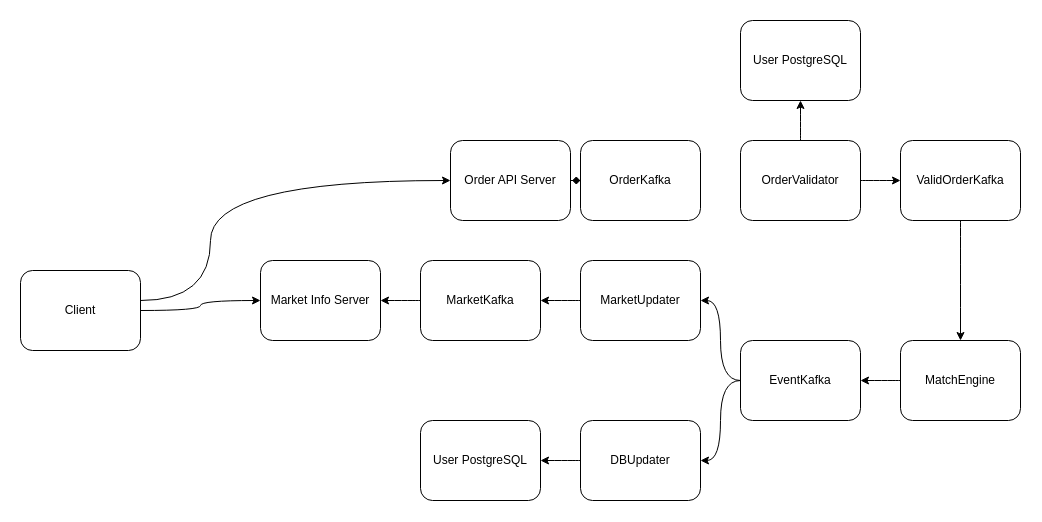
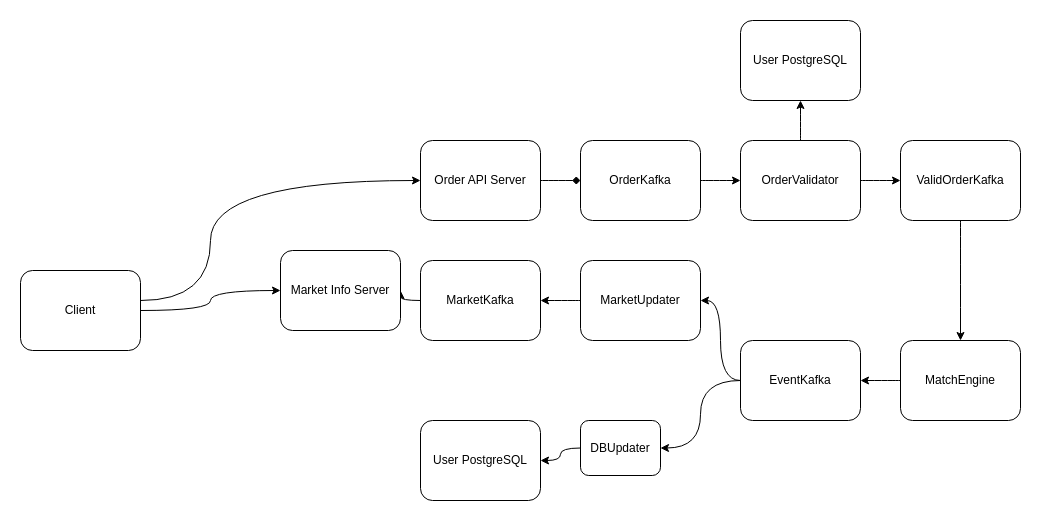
(511, 181) -> (481, 181)
none -> (717, 181)
(321, 301) -> (341, 291)
(641, 461) -> (621, 448)
